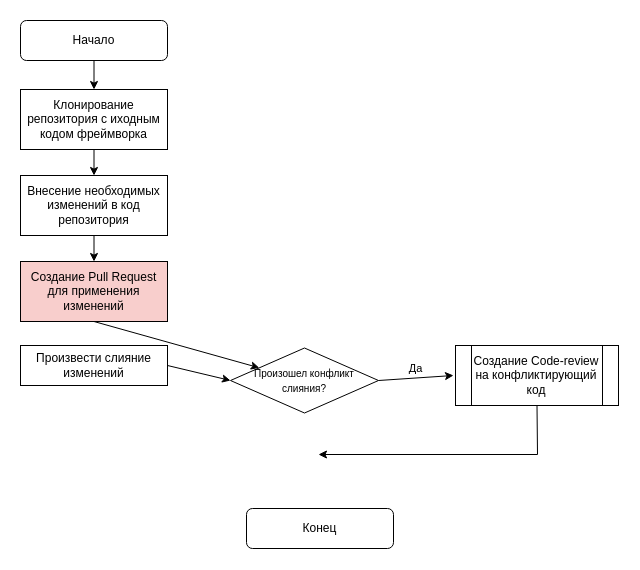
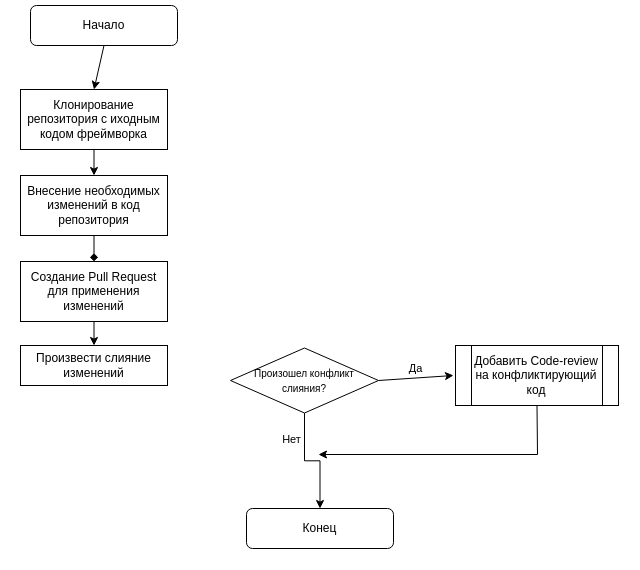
(94, 41) -> (104, 26)
(94, 253) -> (94, 252)
(94, 292) -> (94, 292)
(173, 344) -> (94, 330)
(196, 372) -> none
(537, 376) -> (537, 376)
none -> (309, 461)
